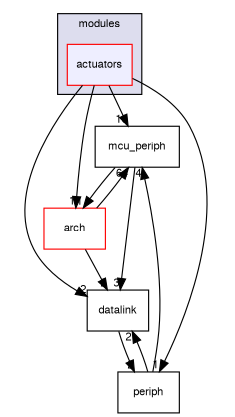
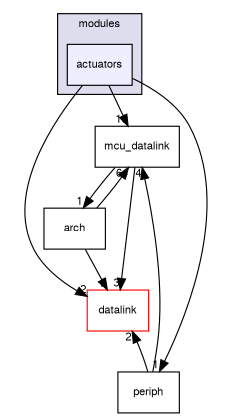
(100, 65) -> (100, 65)
(83, 140) -> none
(137, 147) -> (137, 147)
(75, 229) -> (75, 229)
(118, 311) -> (118, 311)
(124, 347) -> none
